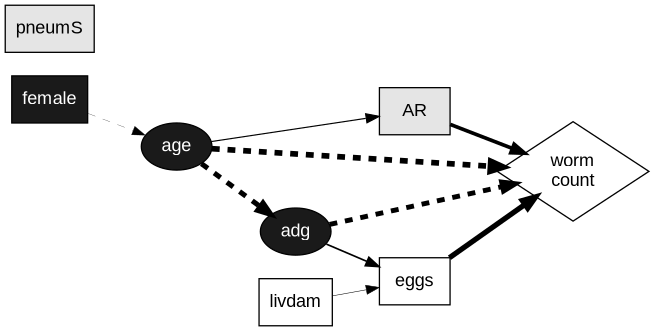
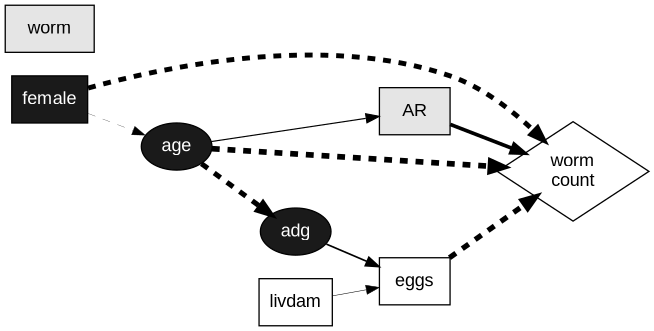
(50, 29) -> (50, 29)
(416, 206) -> (319, 56)
(487, 231) -> (487, 231)
